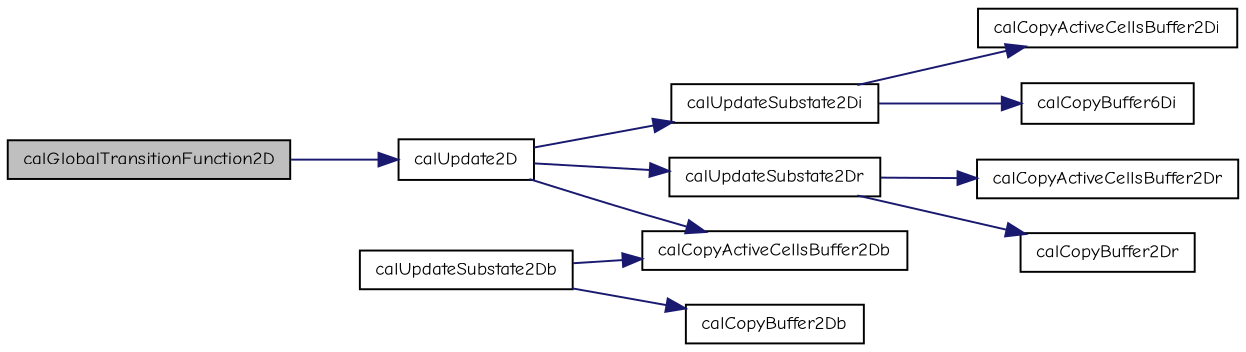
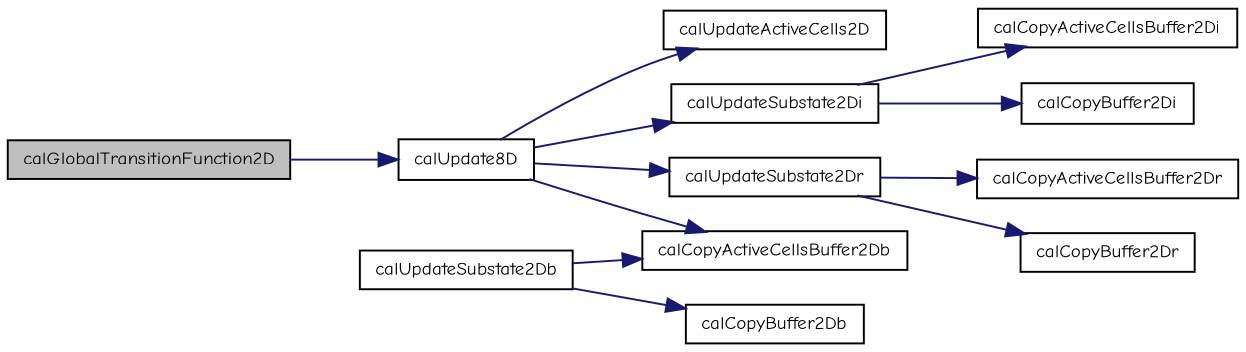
none -> (775, 30)
(1108, 104) -> (1108, 104)
(466, 160) -> (466, 160)
